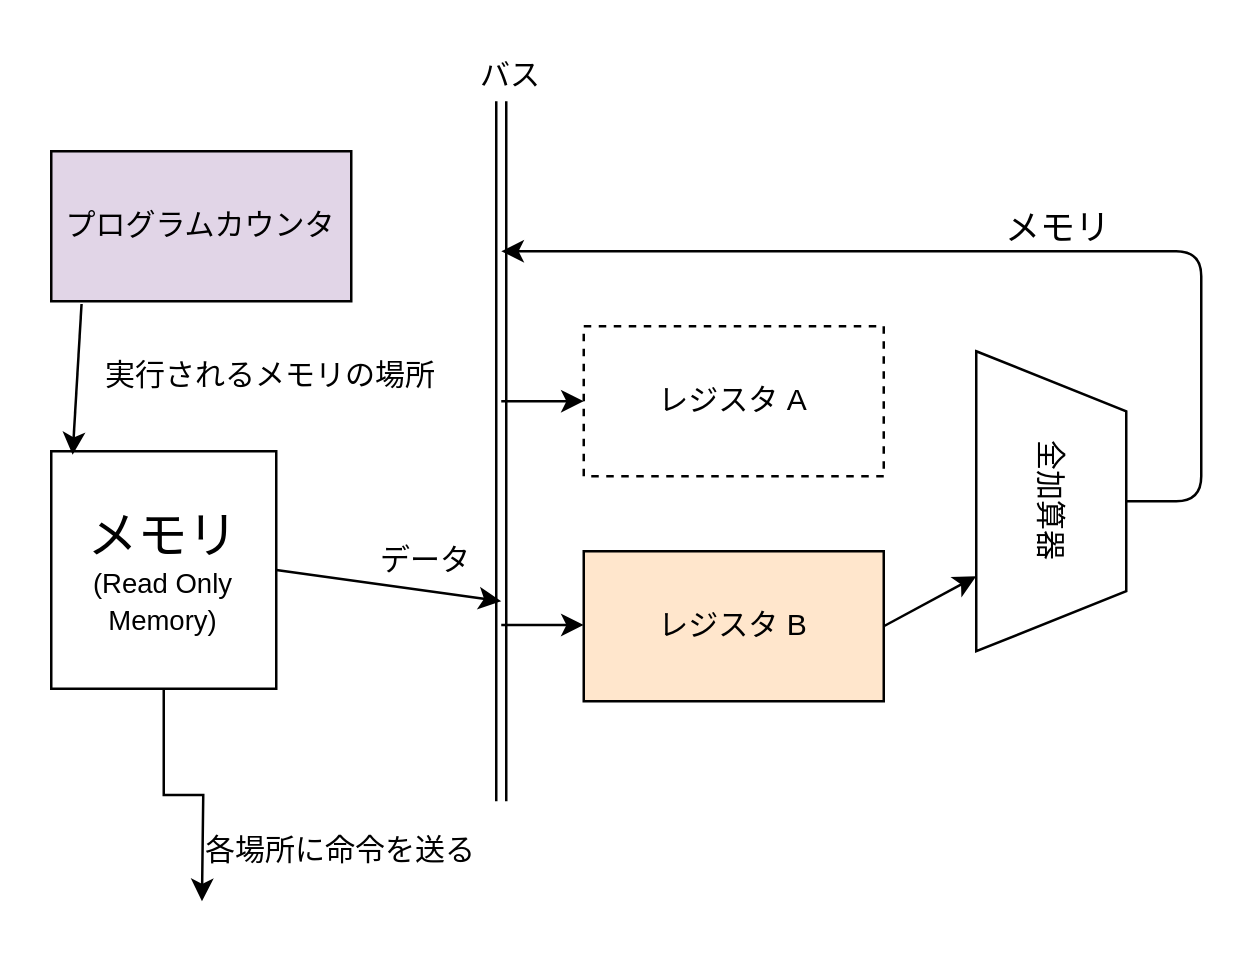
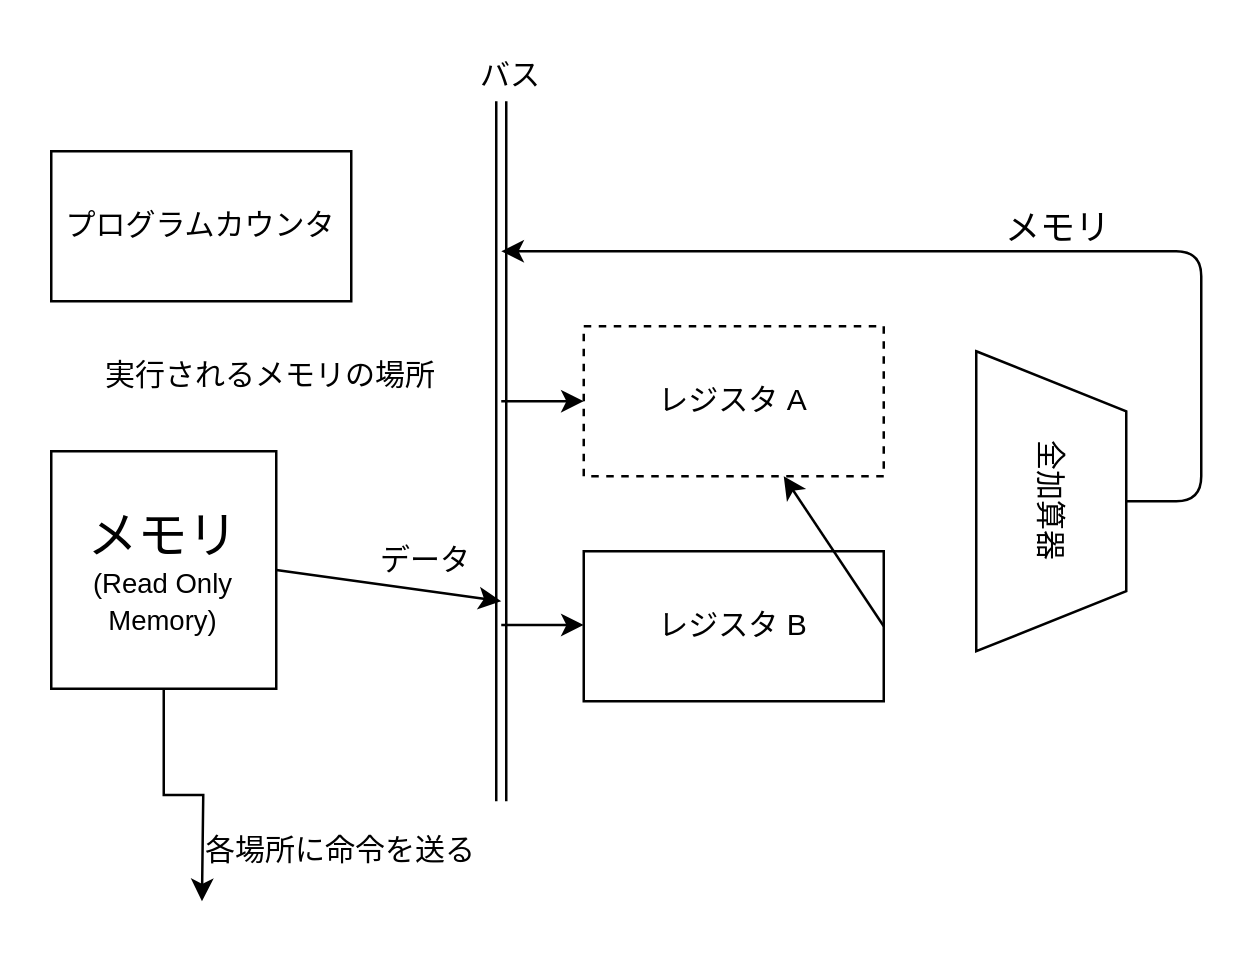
(201, 226) -> (201, 226)
(78, 371) -> none
(923, 605) -> (838, 558)
(734, 626) -> (734, 626)
